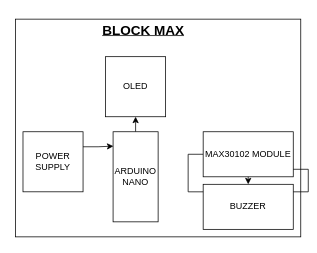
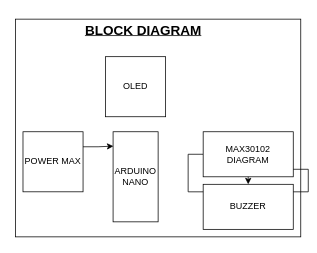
(143, 30) -> (143, 30)
(135, 127) -> none
(248, 154) -> (248, 154)
(53, 162) -> (53, 162)
